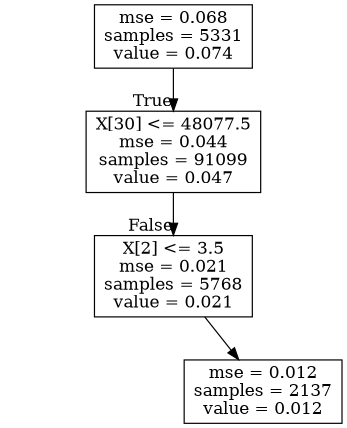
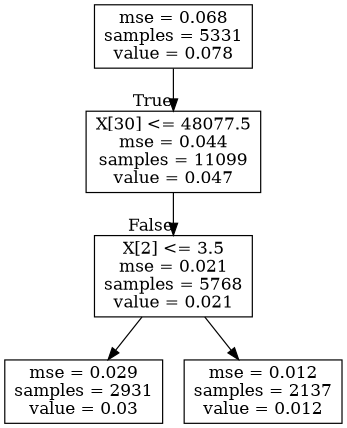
(173, 36) -> (173, 36)
(173, 152) -> (173, 152)
none -> (84, 392)
